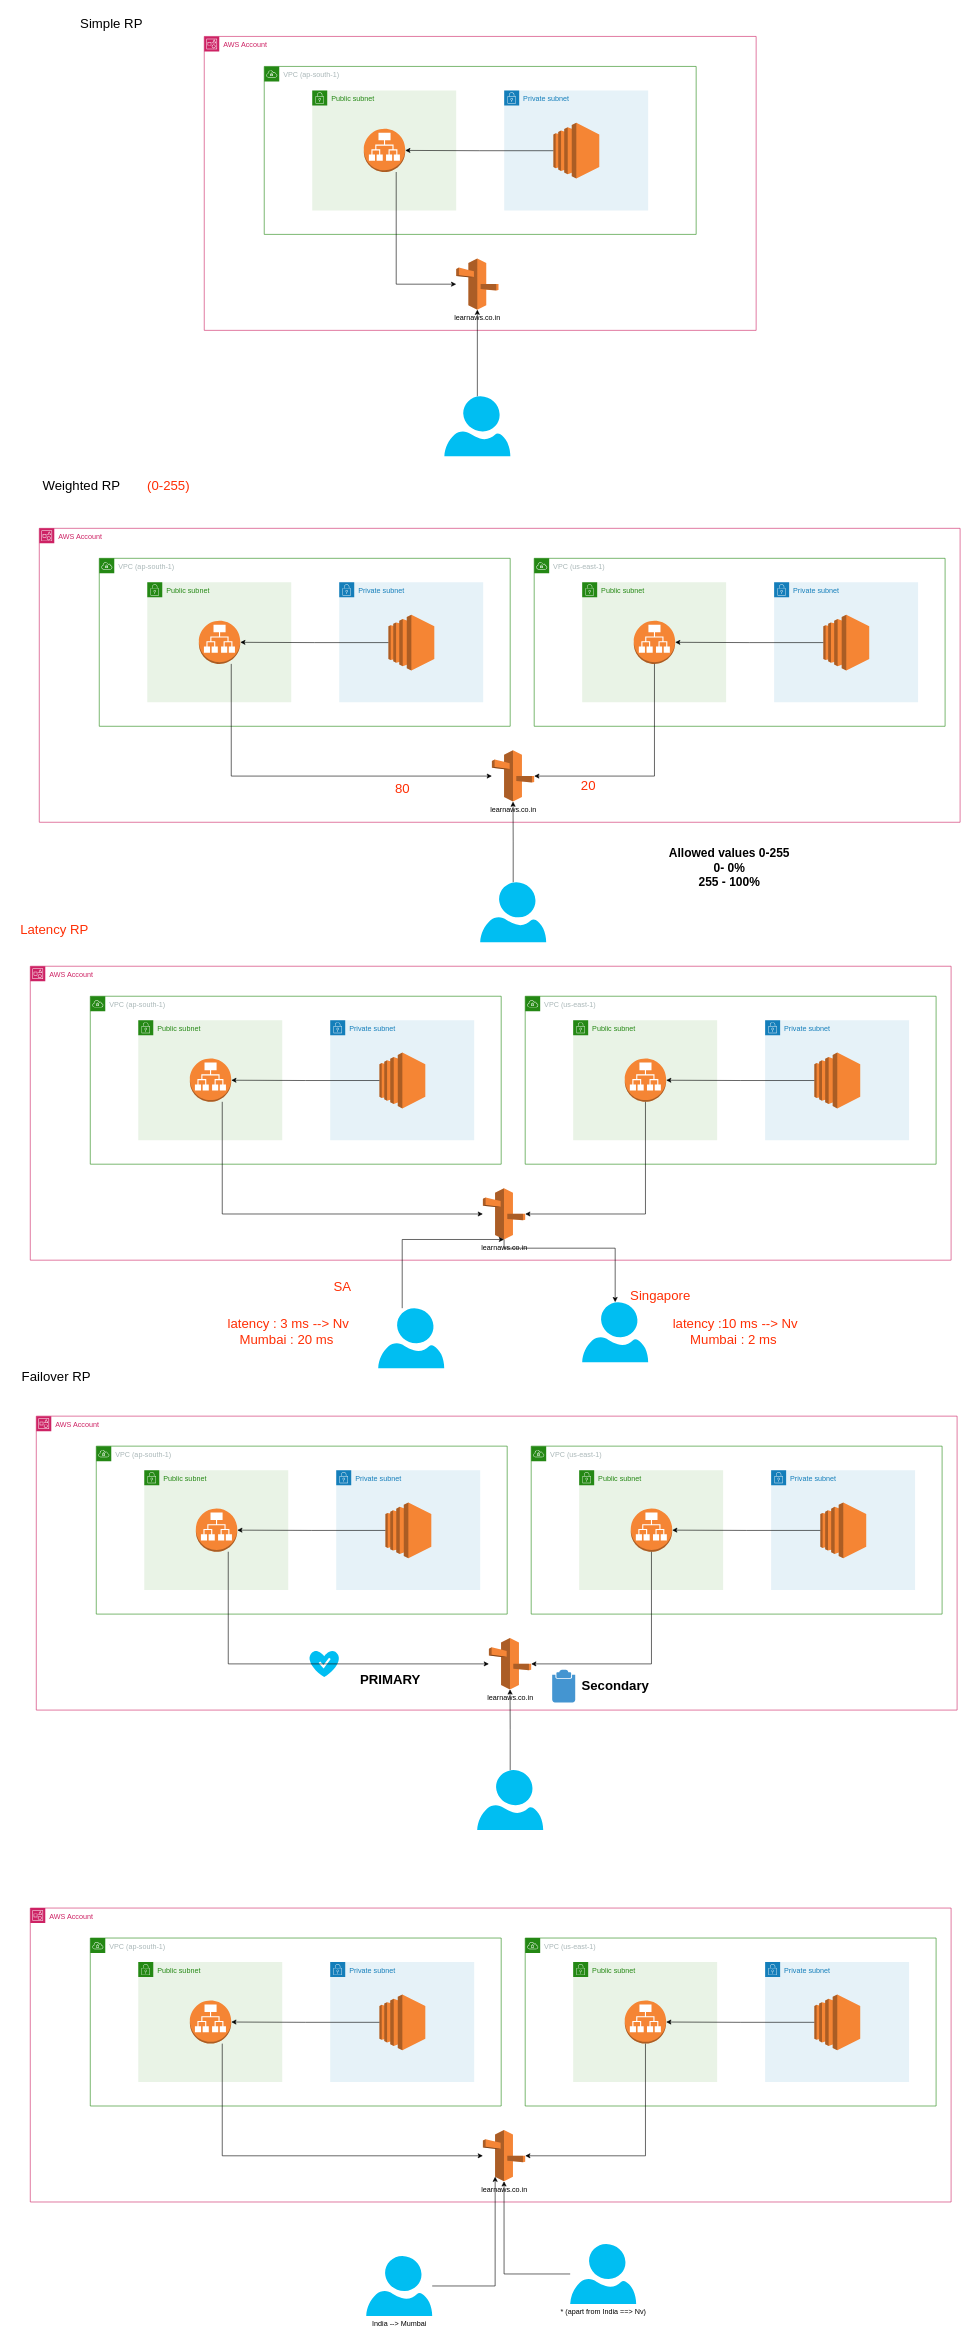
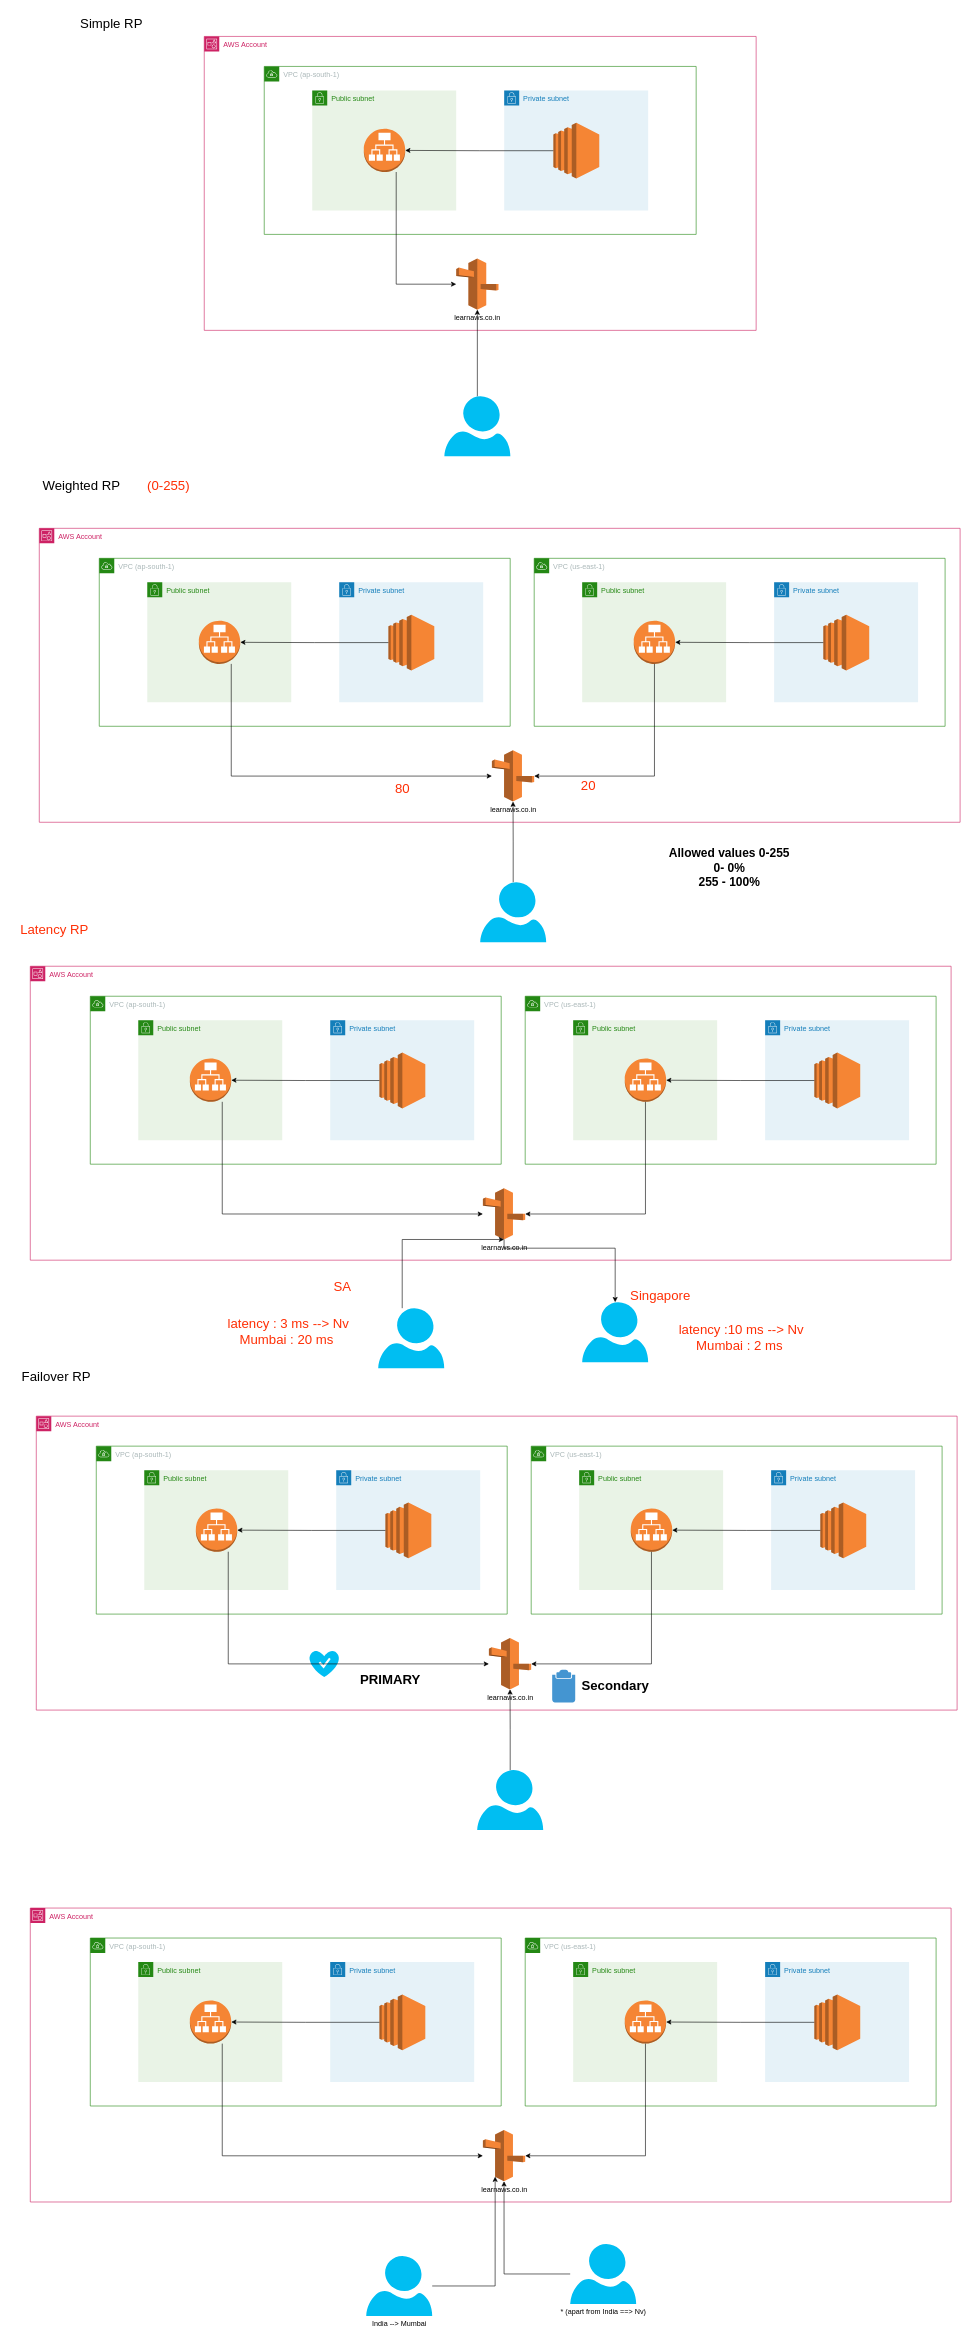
(735, 1332) -> (741, 1338)
